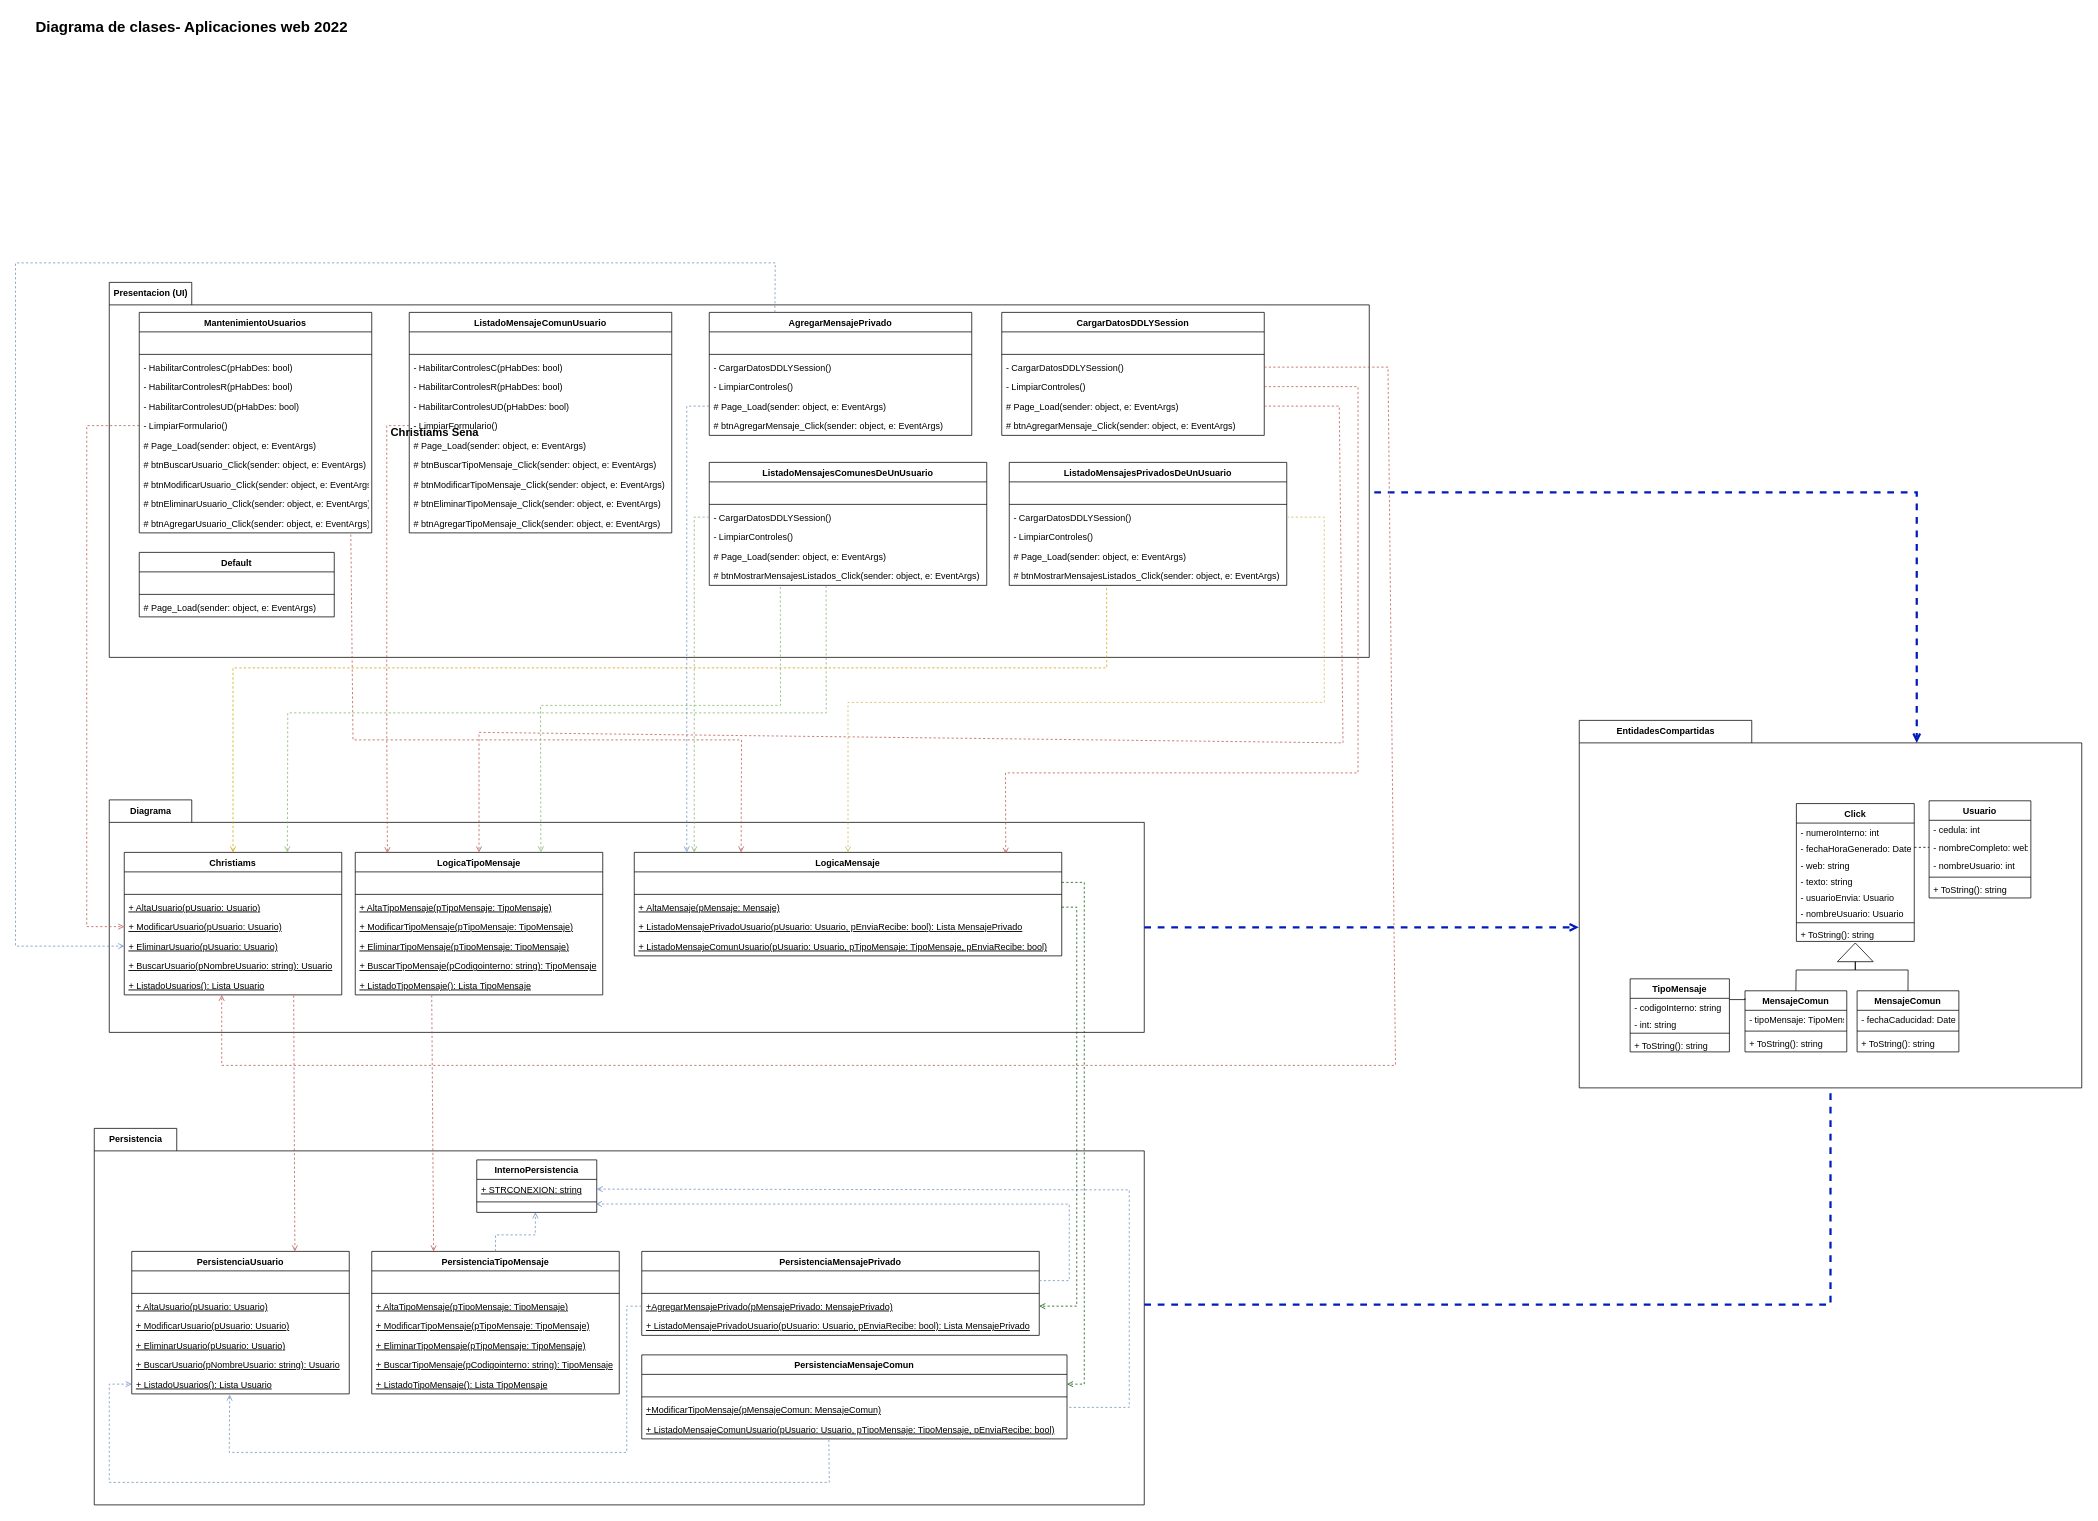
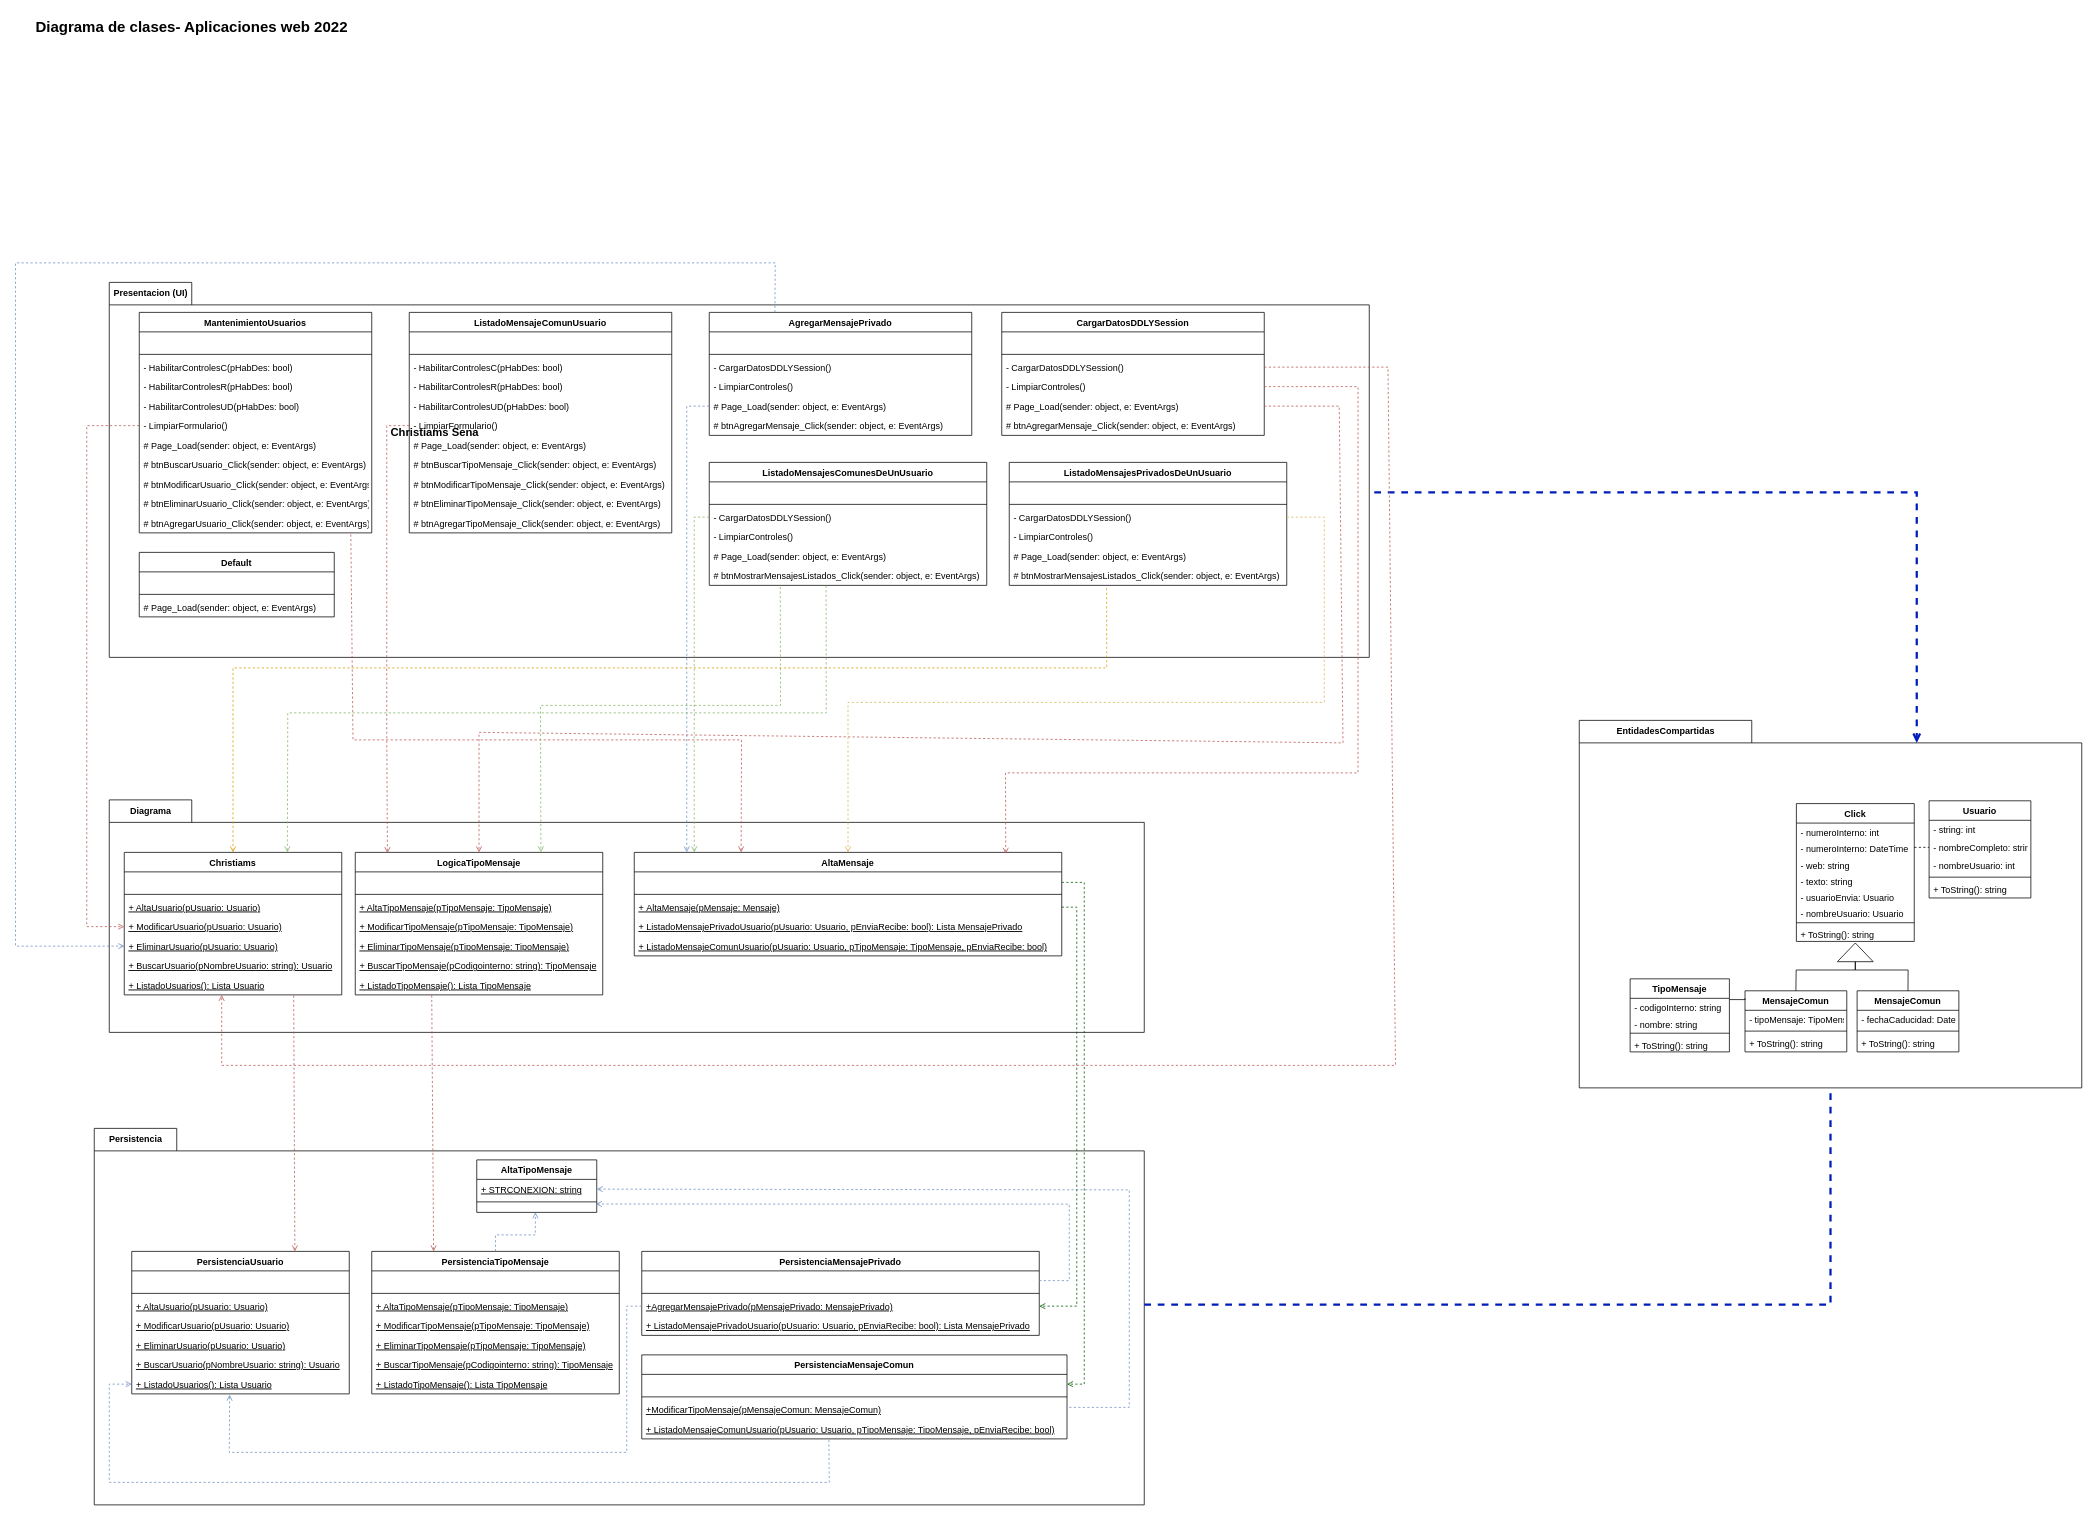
(1960, 830) -> (1960, 830)
(1981, 848) -> (1988, 848)
(1869, 849) -> (1859, 849)
(848, 863) -> (848, 863)
(1358, 927) -> none
(1661, 1025) -> (1670, 1025)
(536, 1170) -> (536, 1170)
